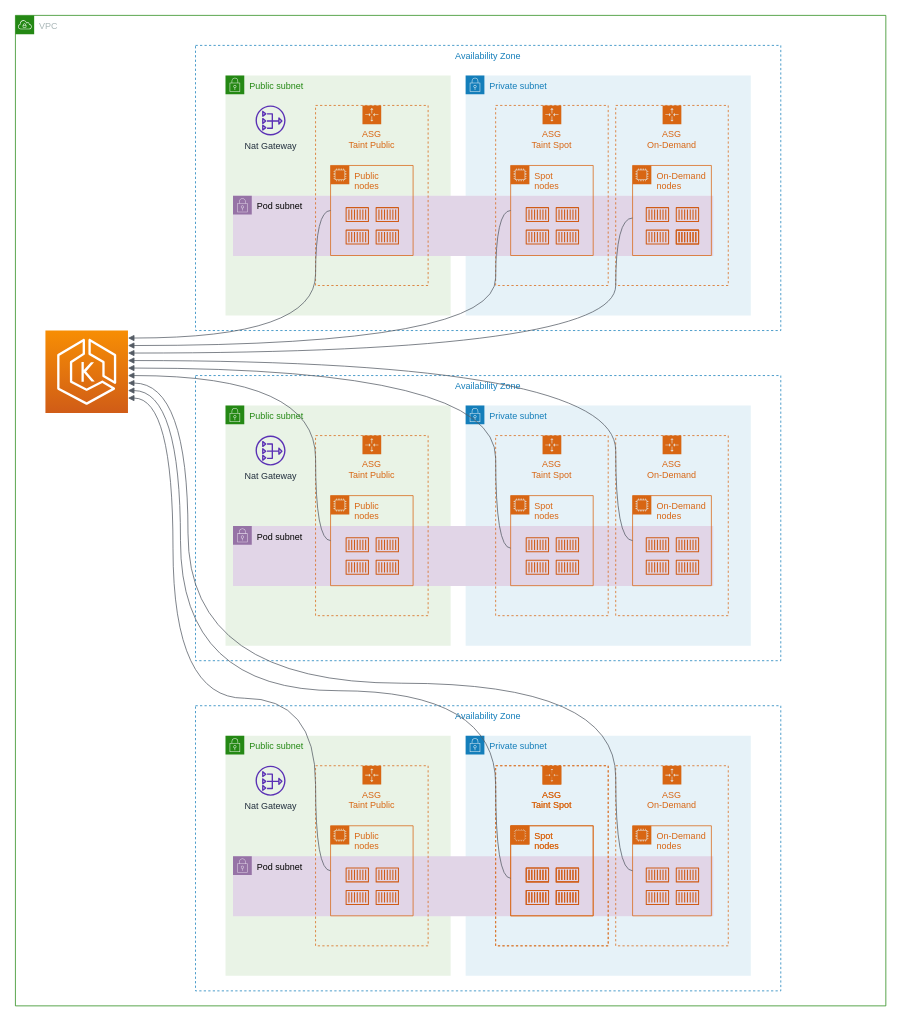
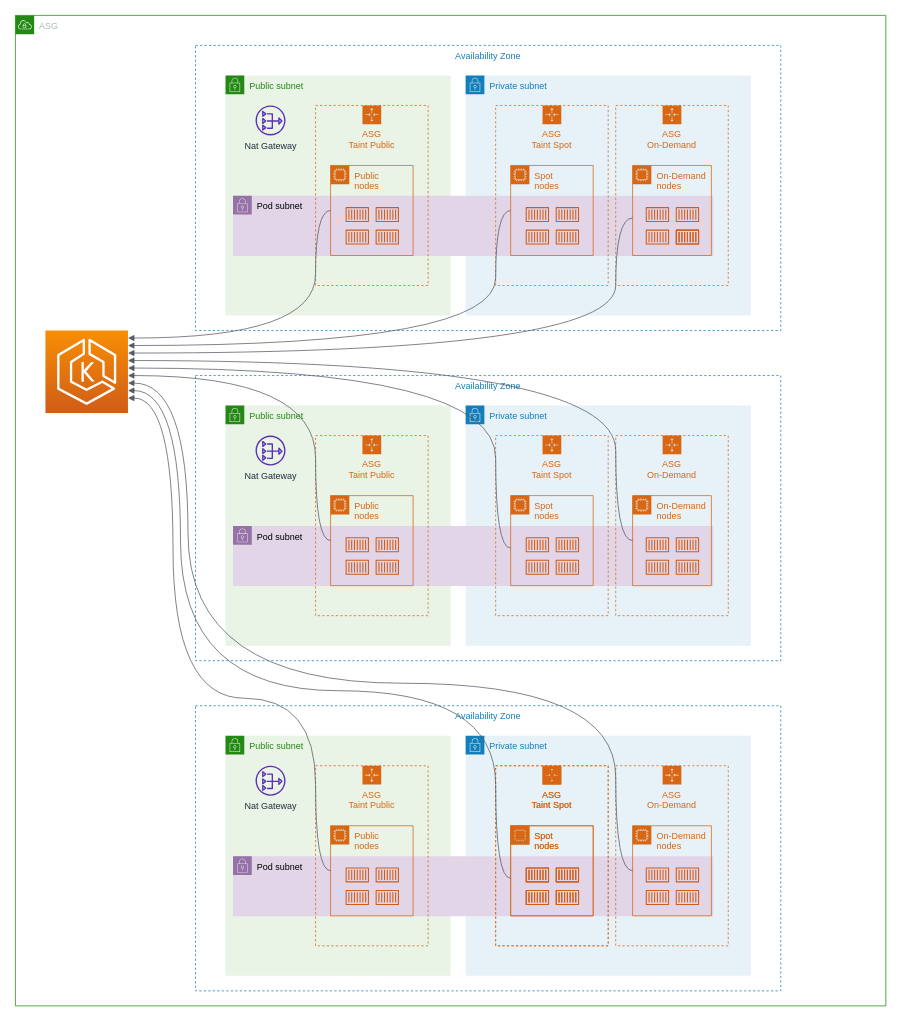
(47, 26) -> (47, 26)
